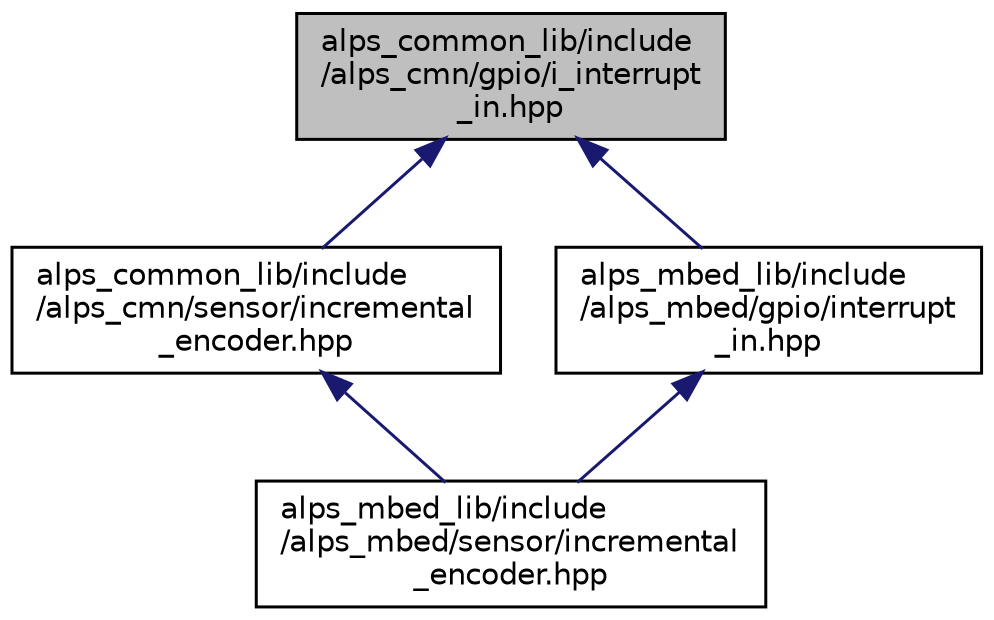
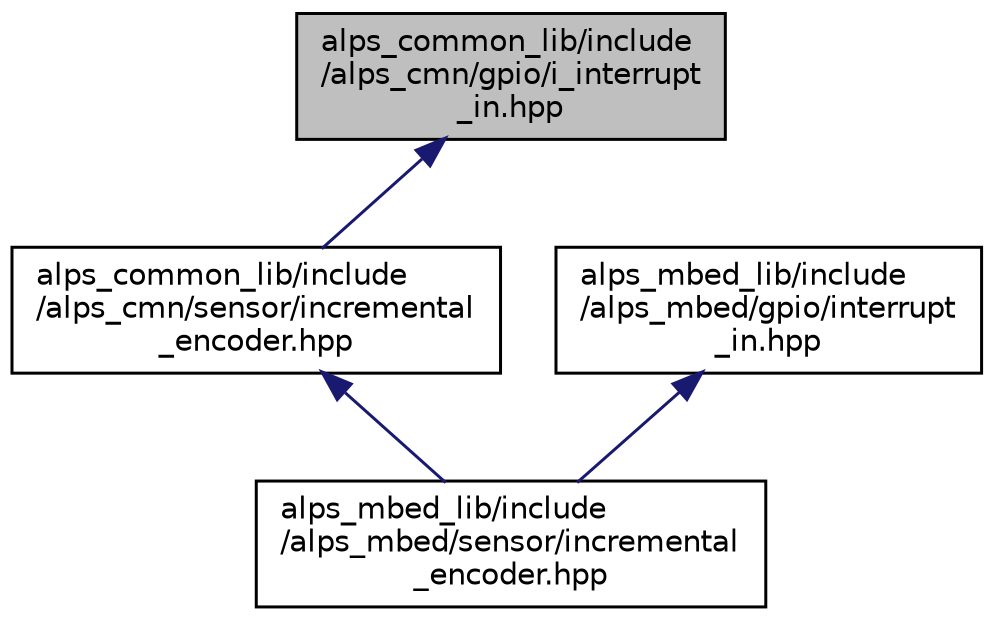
(651, 203) -> none
